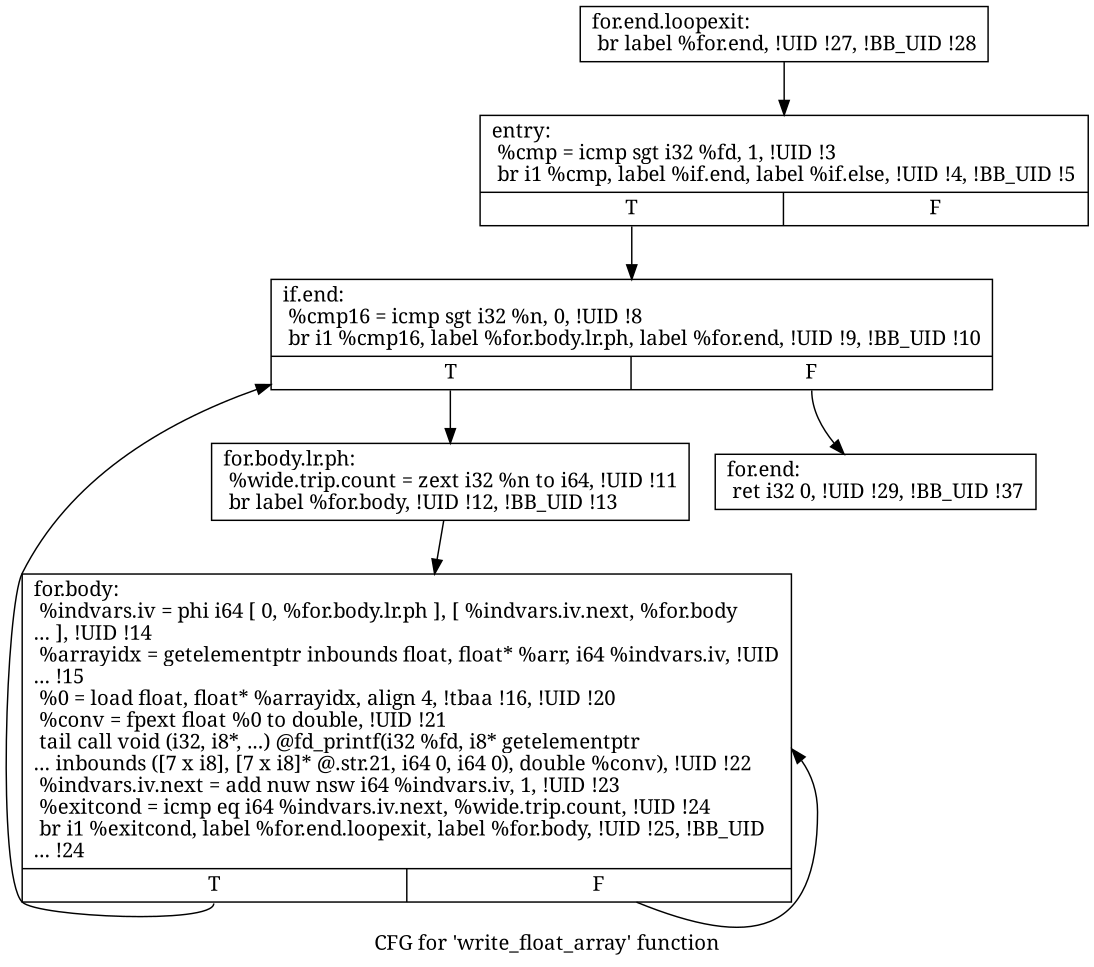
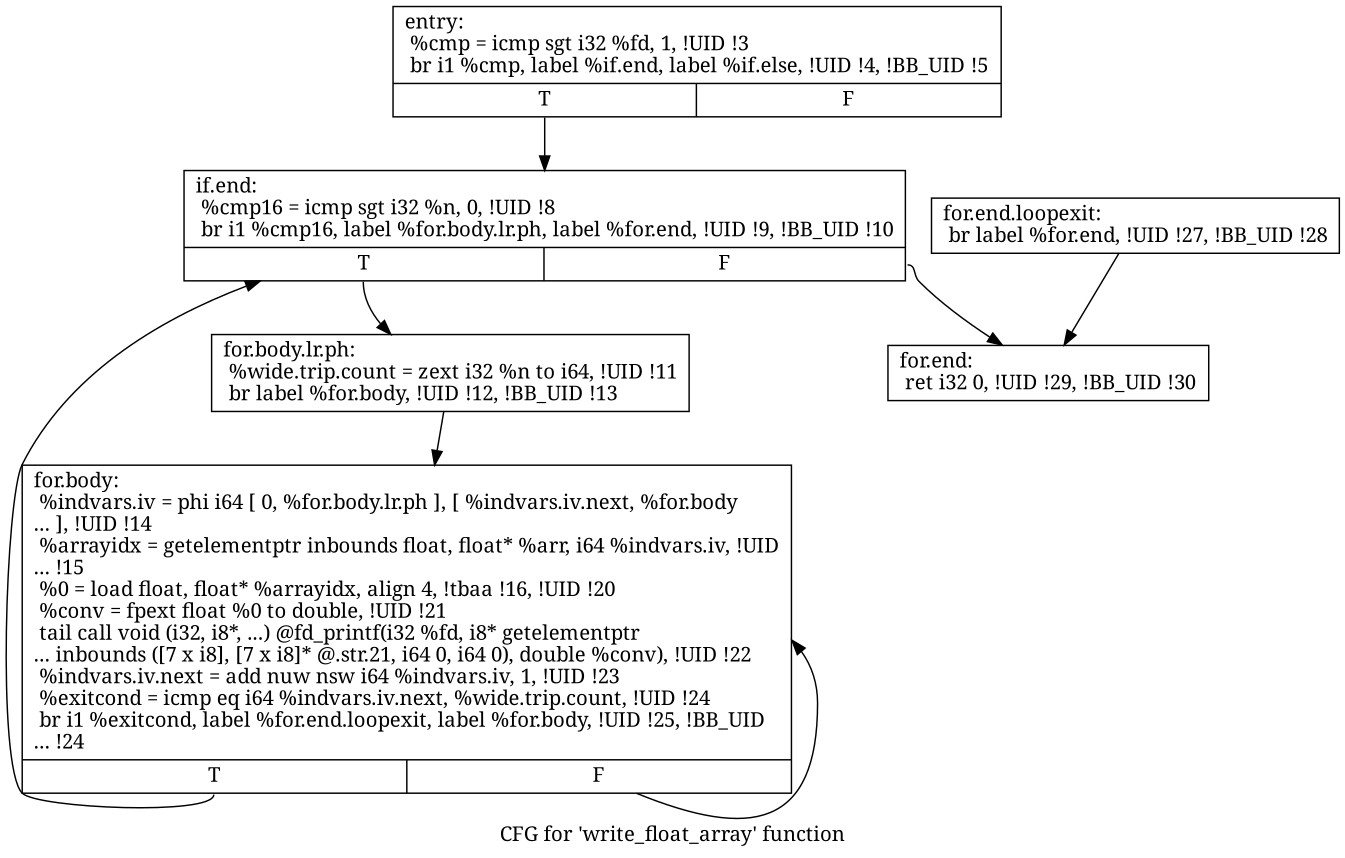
(784, 81) -> (1095, 293)
(876, 492) -> (1048, 383)
